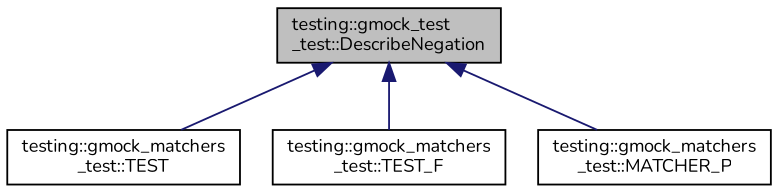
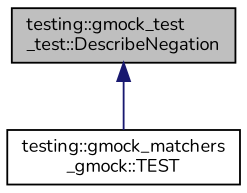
(124, 157) -> (124, 157)
(389, 157) -> none
(654, 157) -> none
